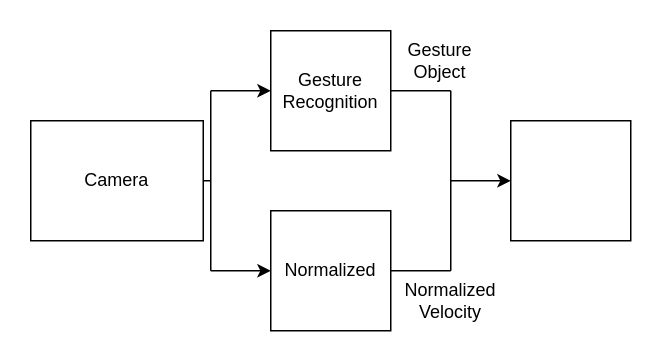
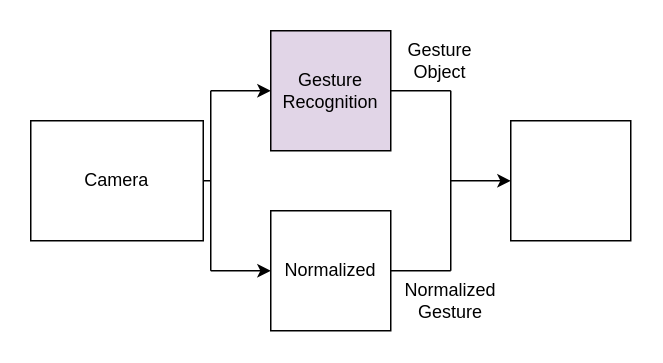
(331, 91) -> (331, 91)
(451, 301) -> (451, 301)
